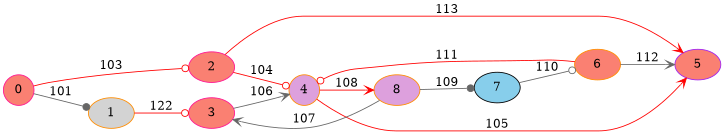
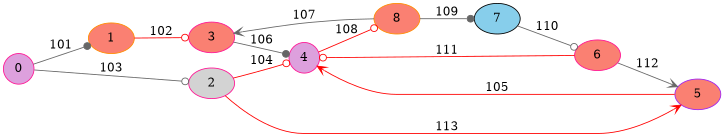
(598, 65) -> (598, 55)
(212, 67) -> (212, 83)
(107, 75) -> (108, 76)
(19, 90) -> (19, 69)
(304, 90) -> (304, 58)
(342, 90) -> (345, 41)
(397, 90) -> (397, 19)
(257, 103) -> (258, 48)
(162, 107) -> (162, 32)
(111, 113) -> (111, 38)
(502, 131) -> (497, 94)
